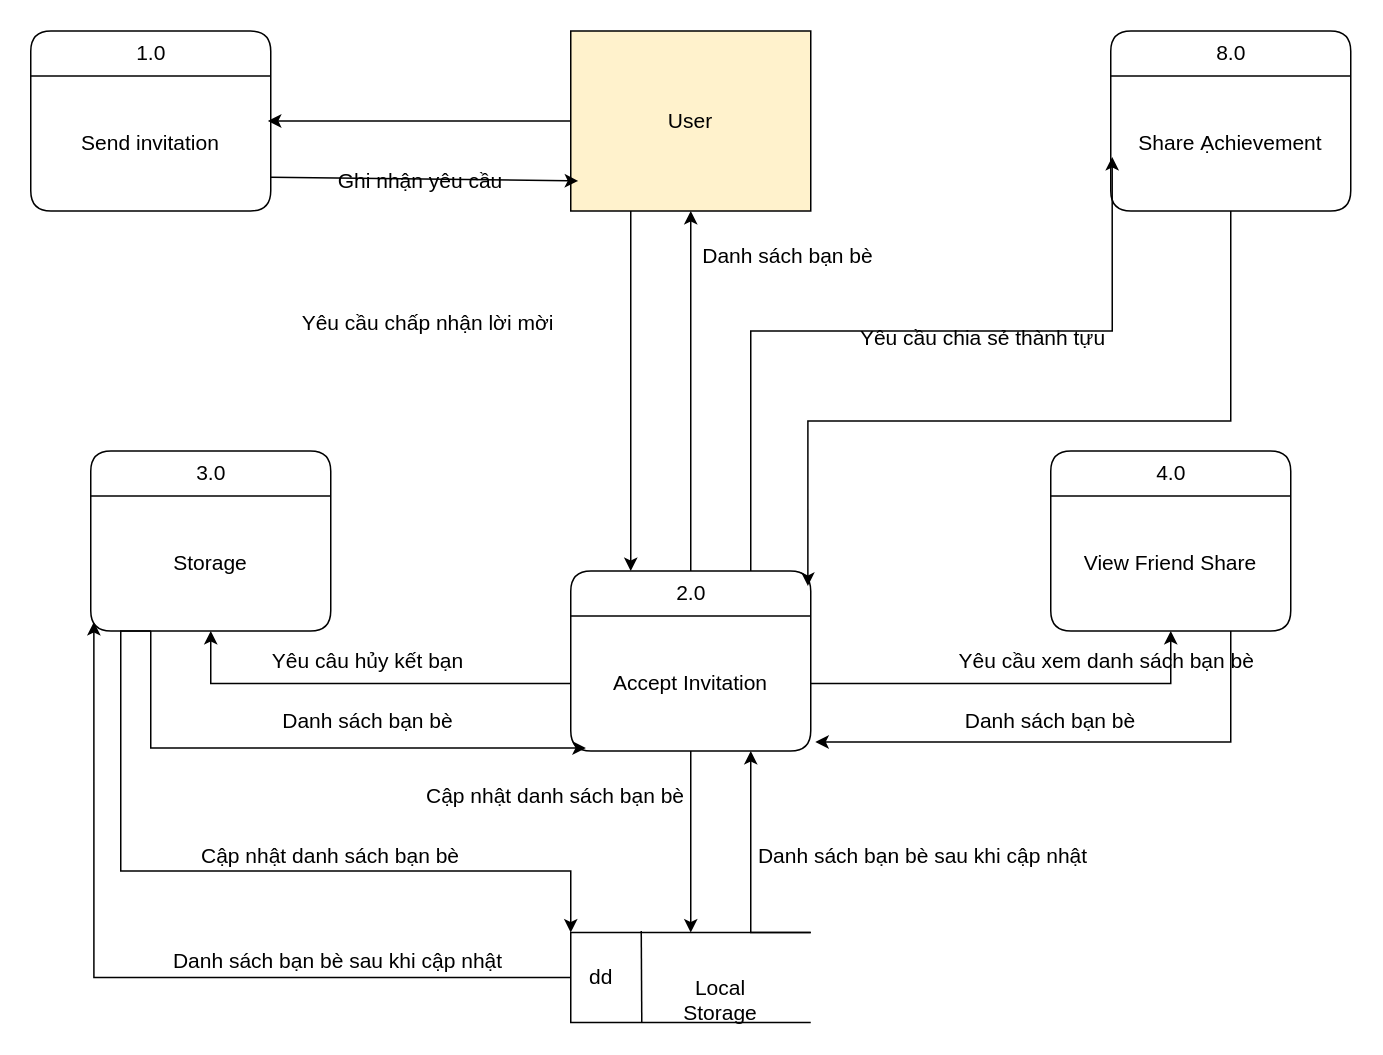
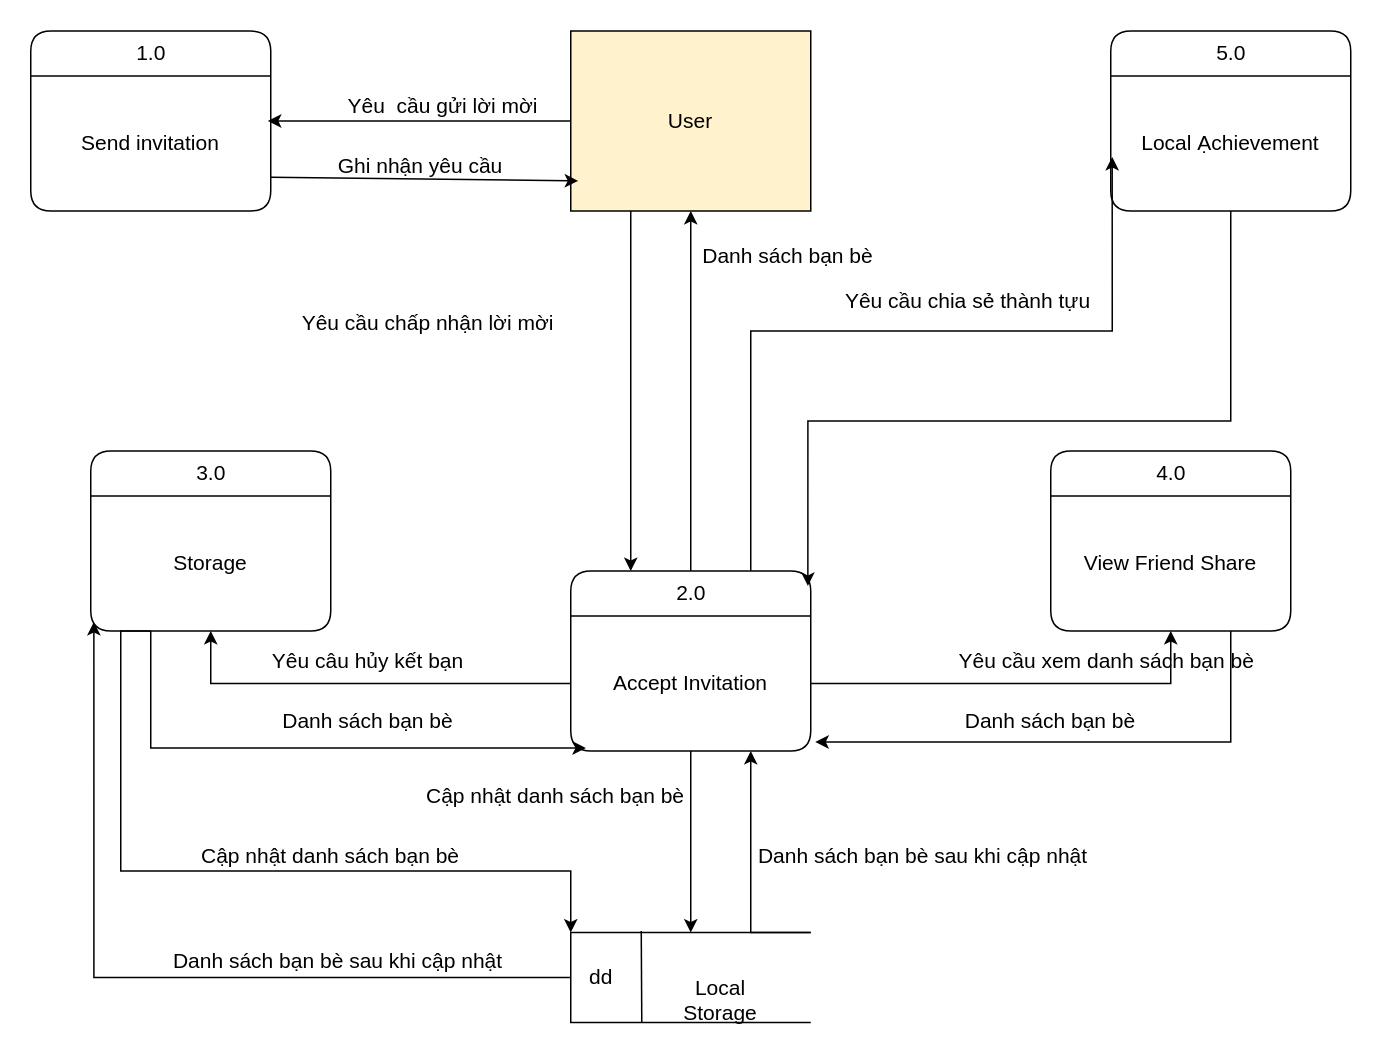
(1232, 53) -> (1232, 53)
none -> (443, 106)
(1231, 143) -> (1231, 143)
(421, 181) -> (421, 166)
(983, 338) -> (968, 301)
